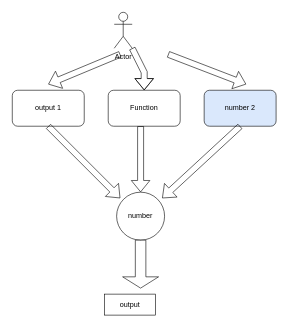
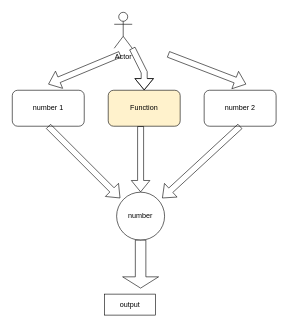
(48, 108) -> (48, 108)
(144, 108) -> (144, 108)
(240, 108) -> (240, 108)
